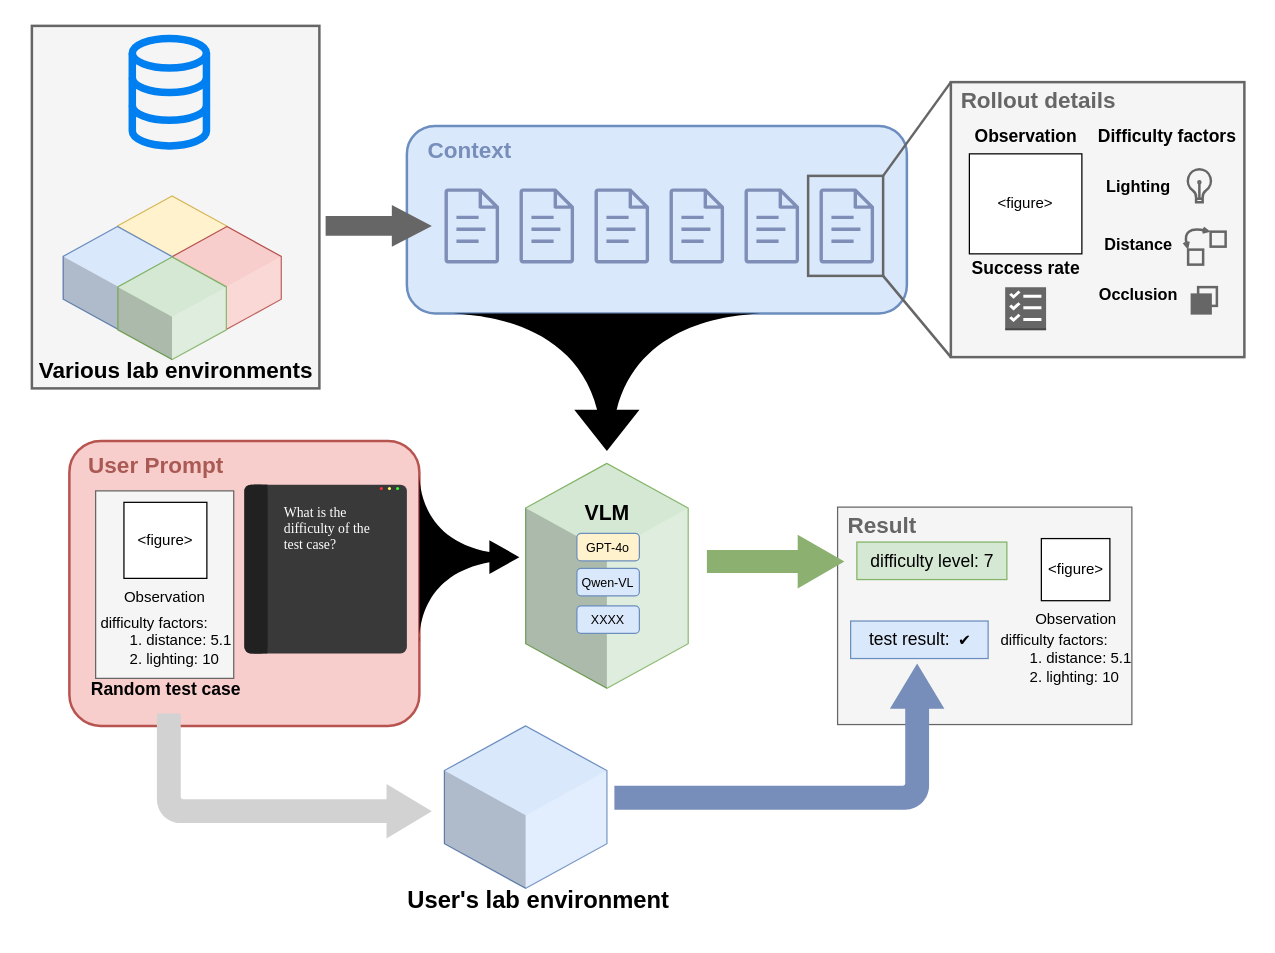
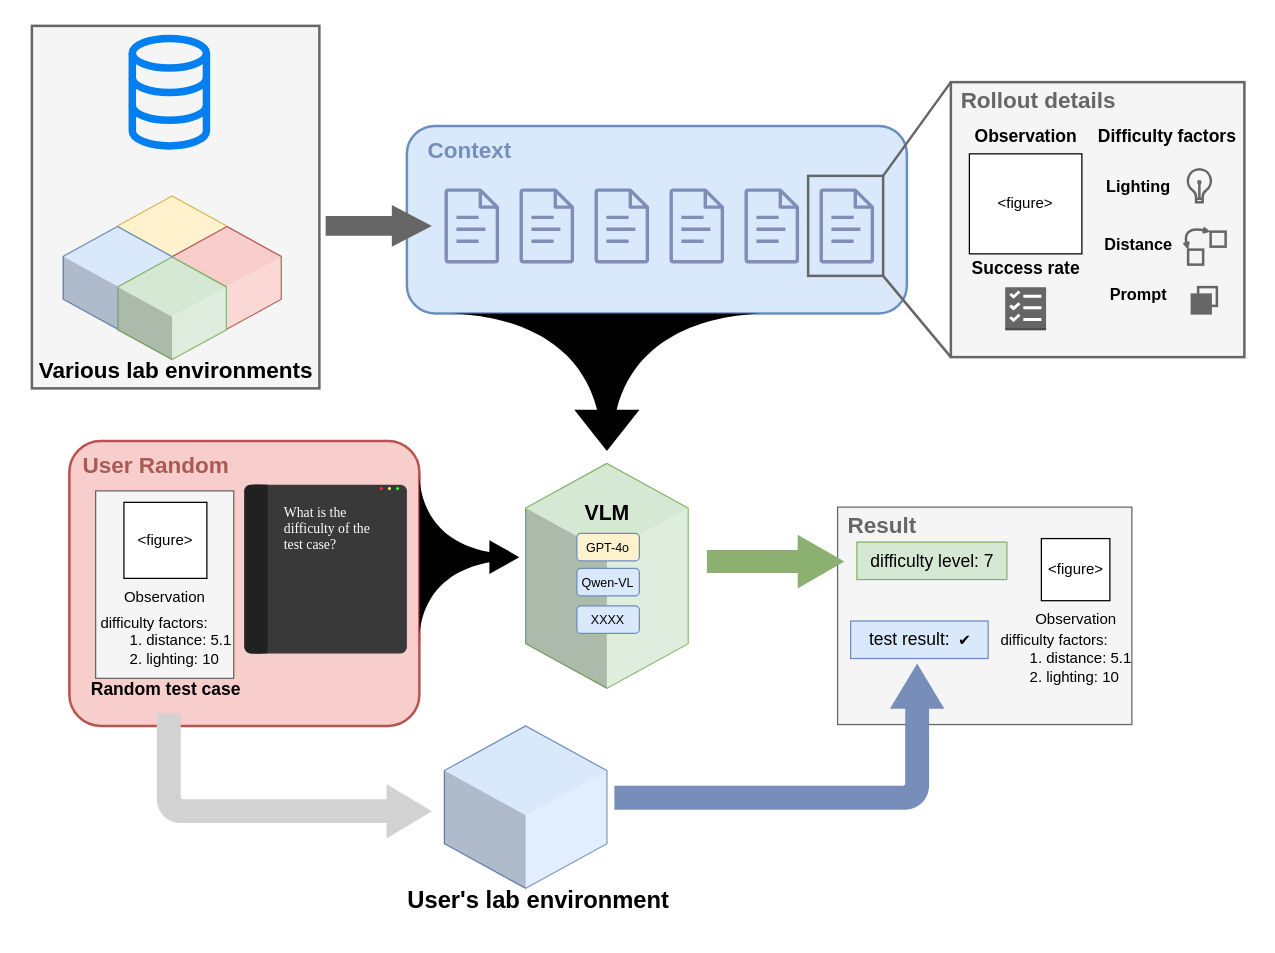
(1139, 294) -> (1139, 294)
(156, 466) -> (156, 466)
